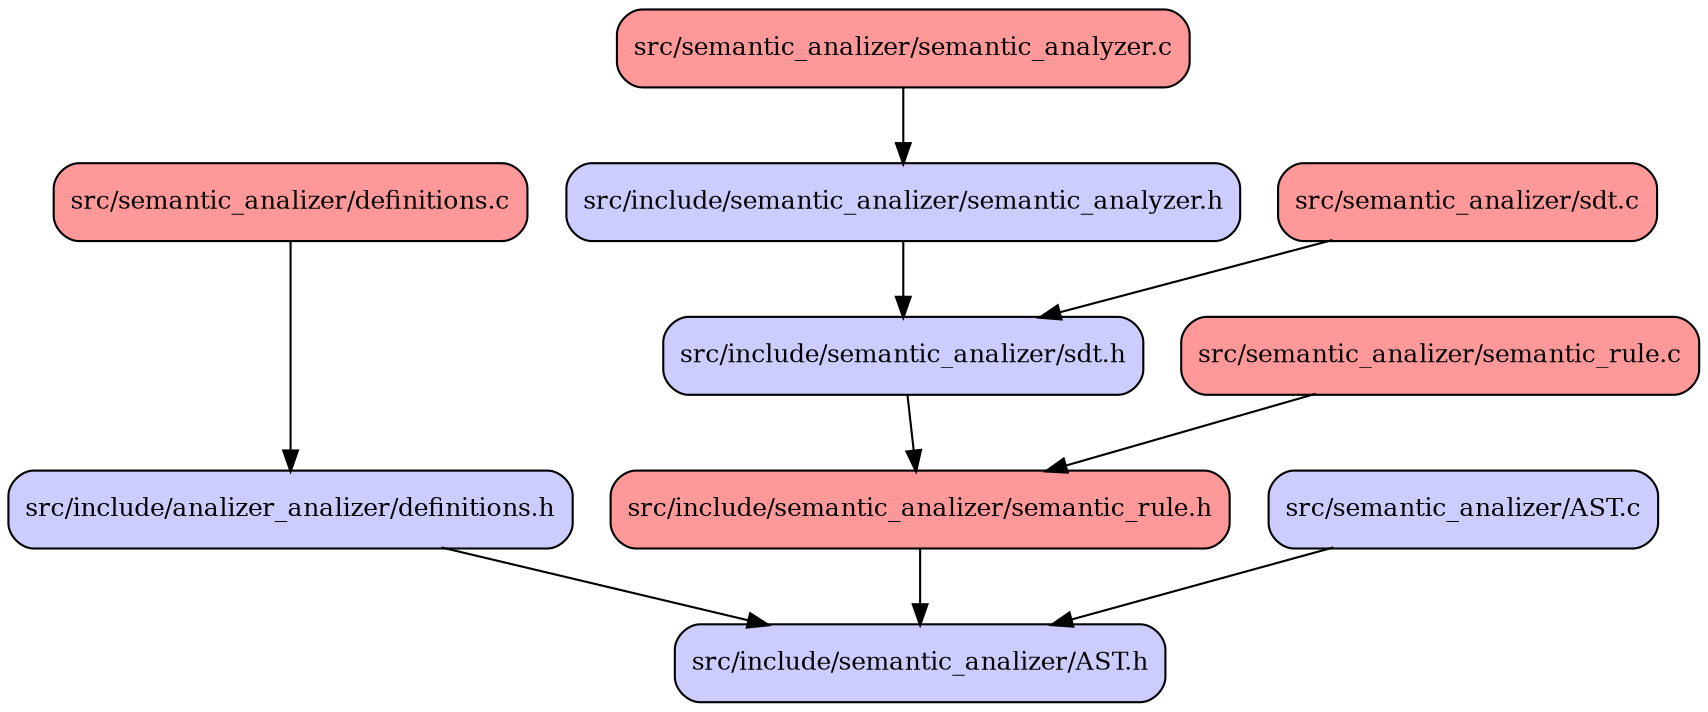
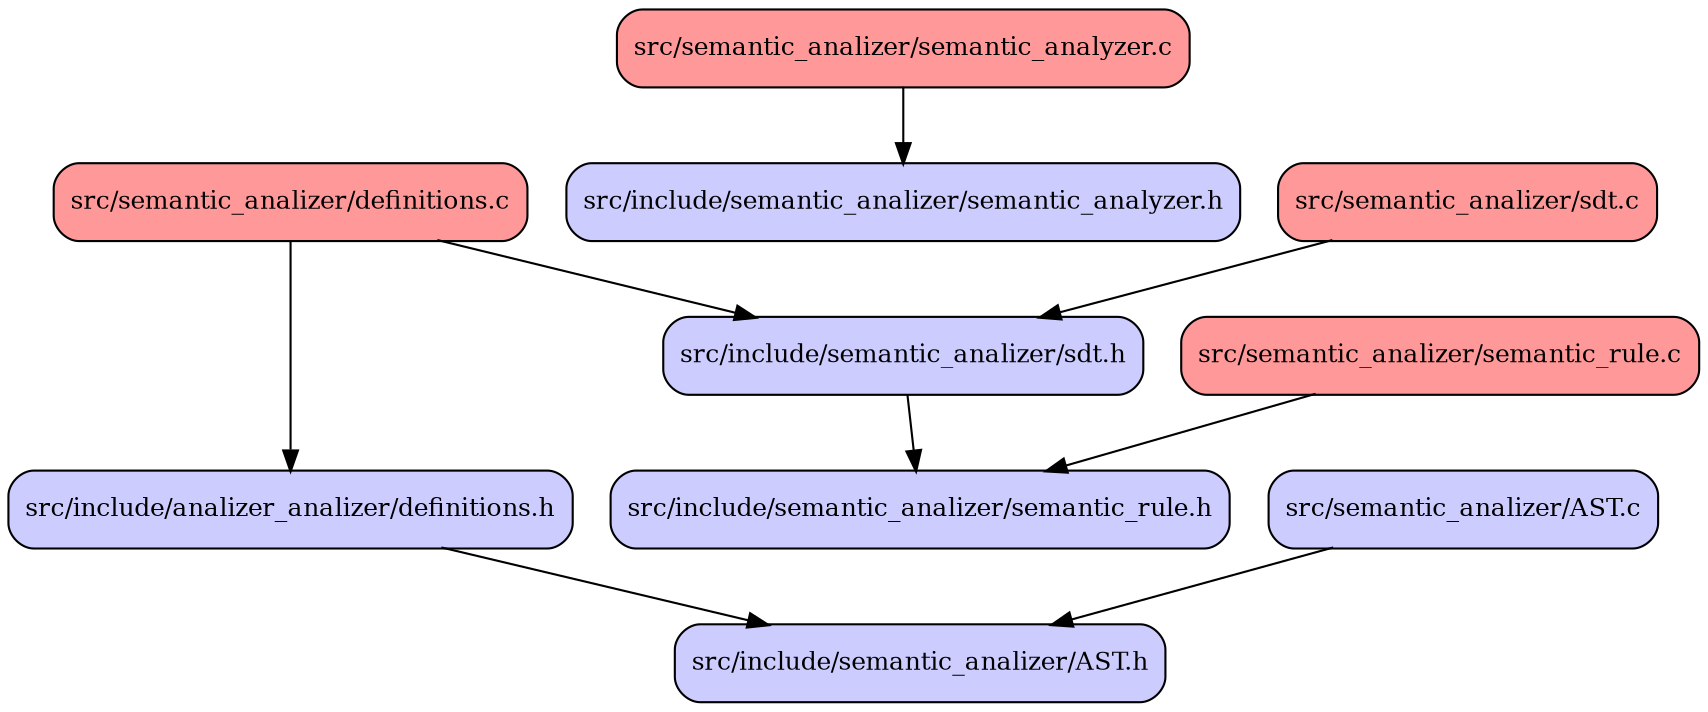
(903, 269) -> (586, 276)
(920, 510) -> (920, 510)
(920, 576) -> none
